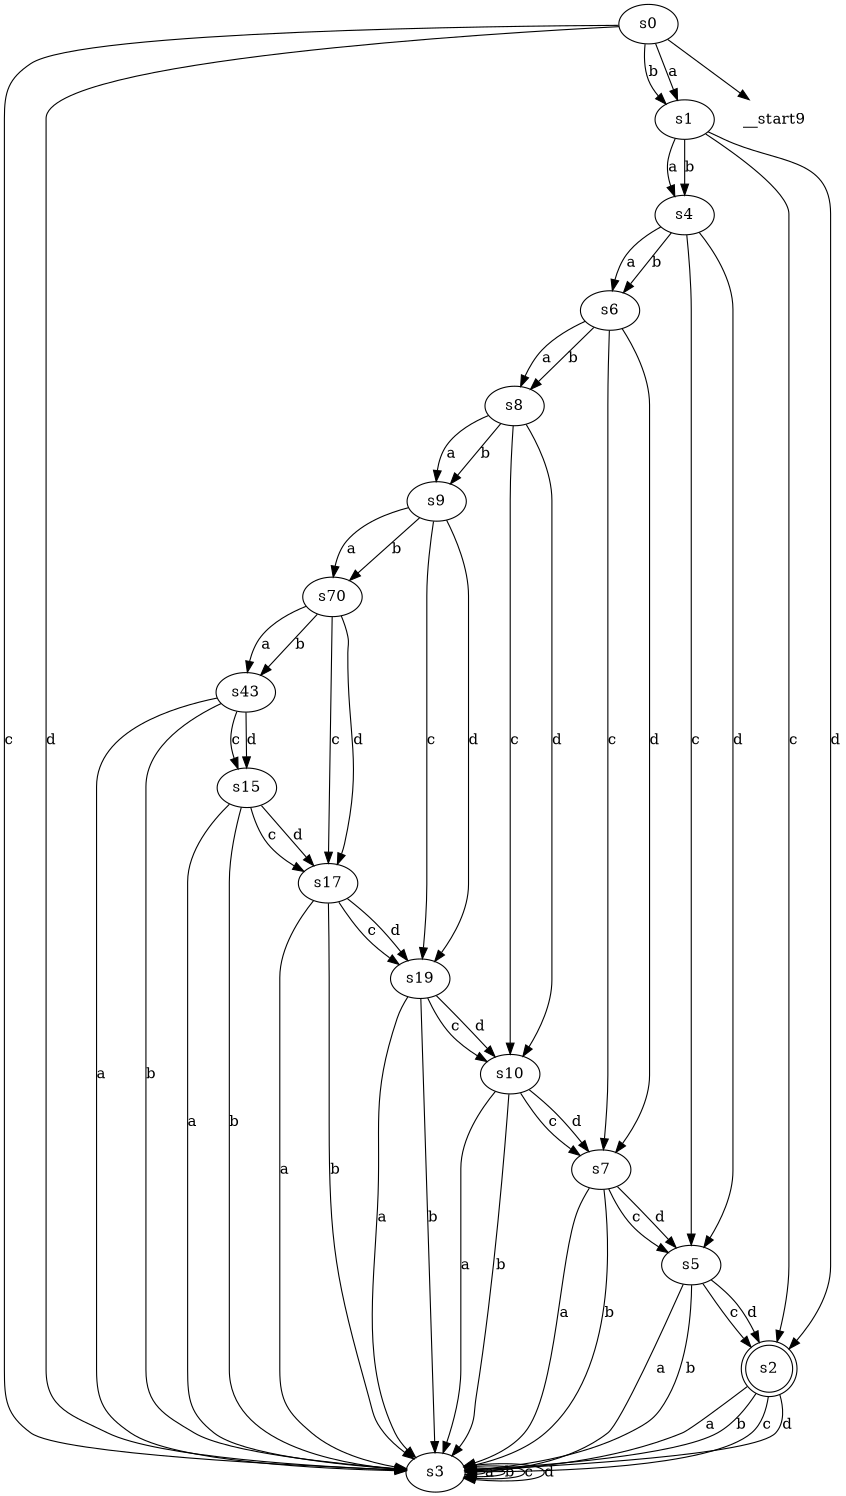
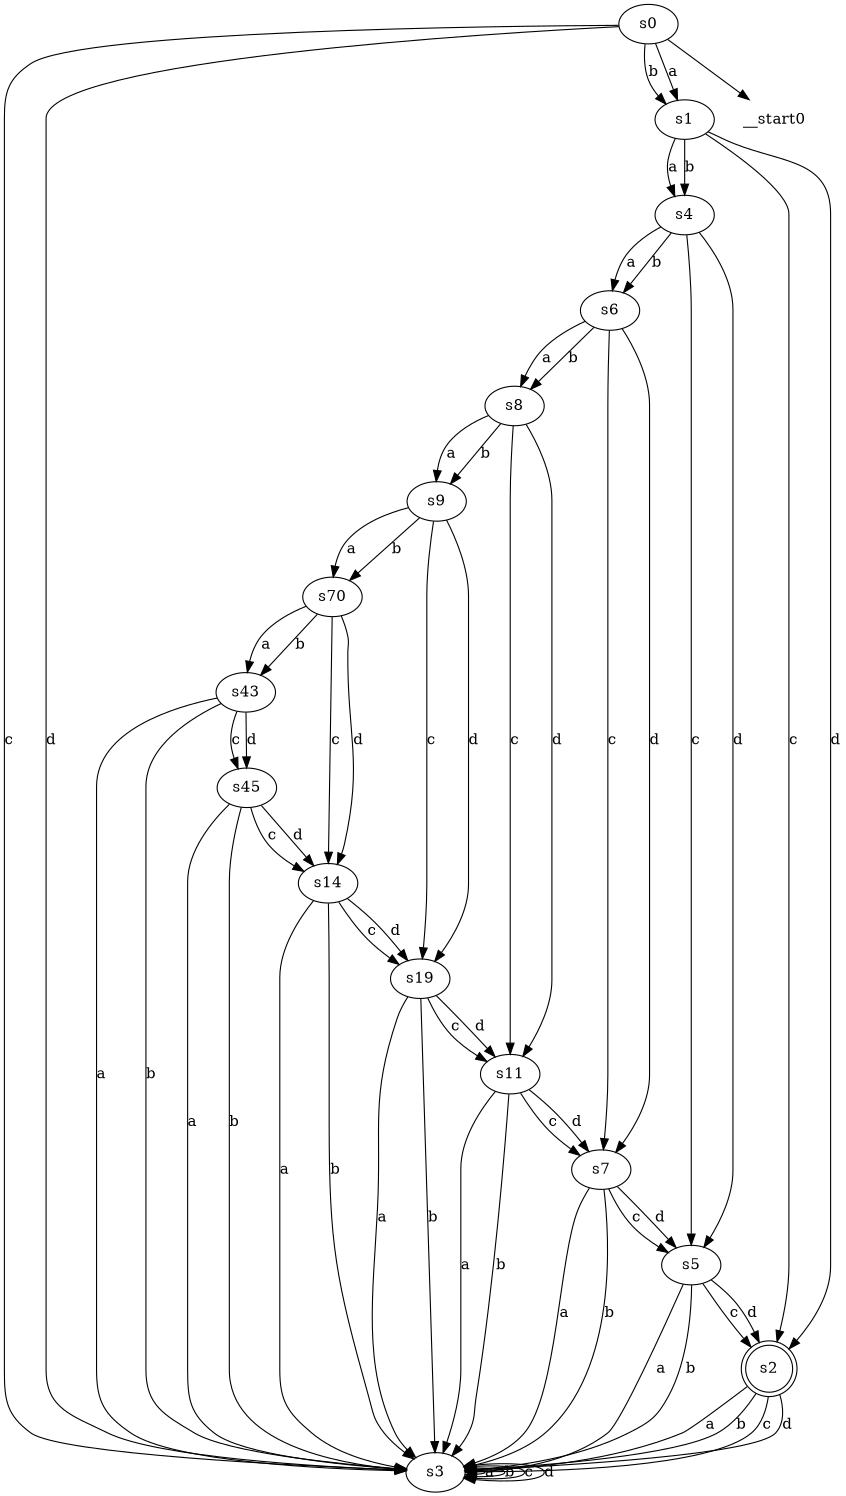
(775, 120) -> (775, 120)
(247, 788) -> (247, 788)
(328, 883) -> (328, 883)
(510, 1074) -> (510, 1074)
